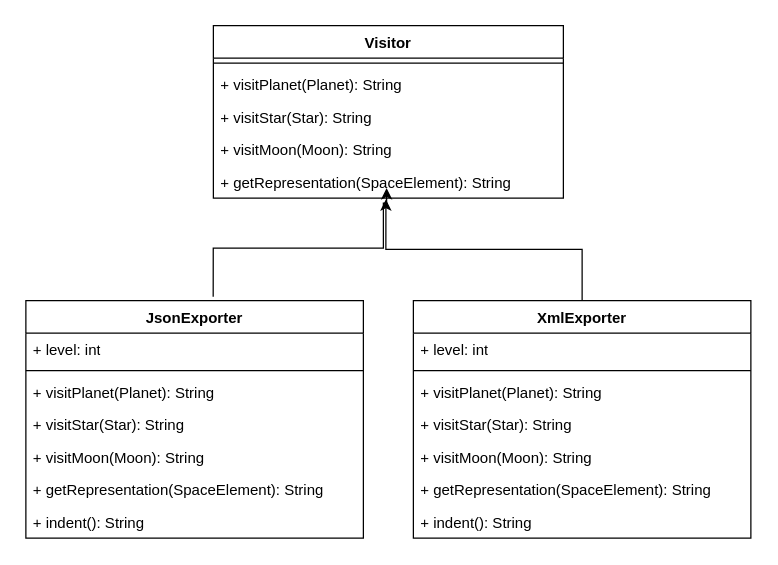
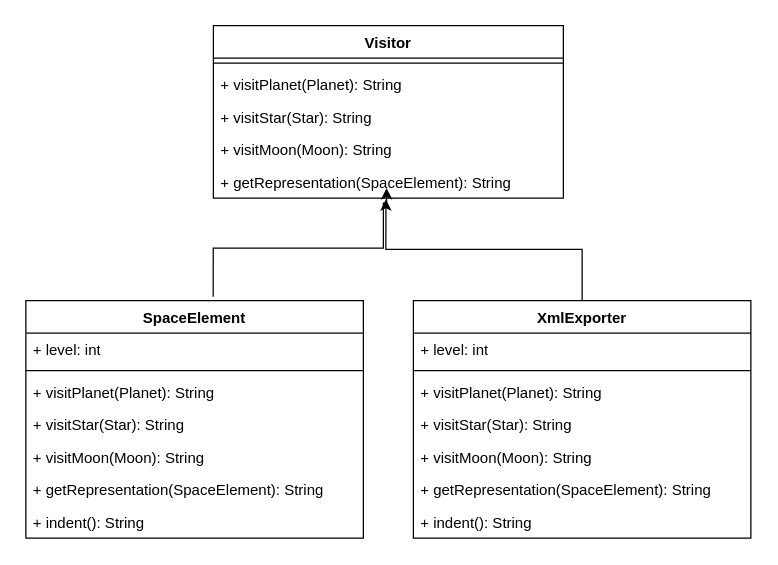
(194, 318) -> (194, 318)
